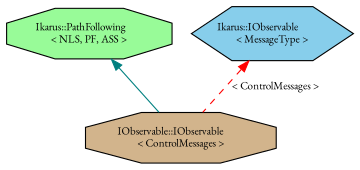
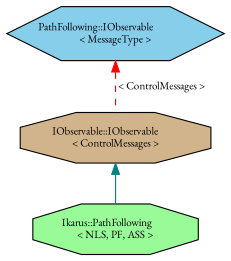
(272, 34) -> (116, 34)
(139, 90) -> (116, 189)
